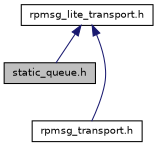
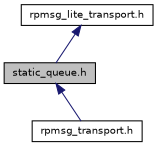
(105, 78) -> (71, 107)
